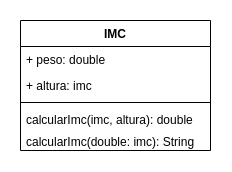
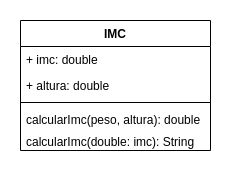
(67, 61) -> (62, 61)
(62, 87) -> (72, 87)
(117, 128) -> (117, 128)
